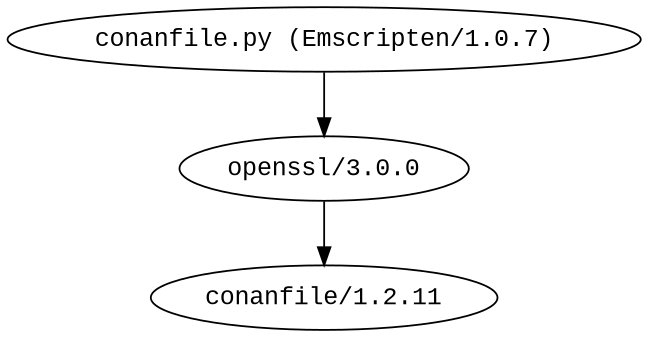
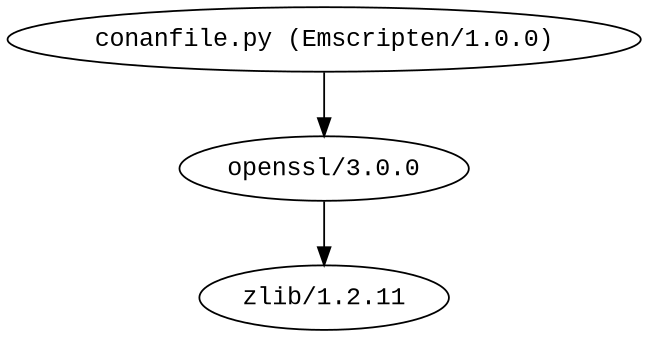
(324, 39) -> (324, 39)
(324, 298) -> (324, 298)
